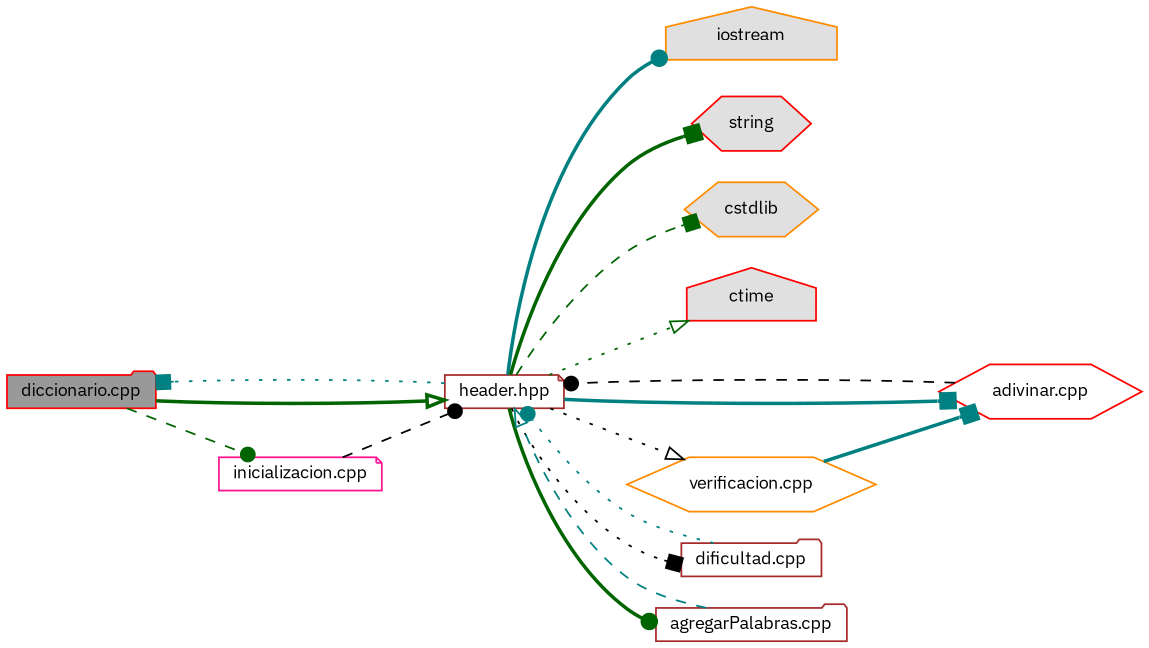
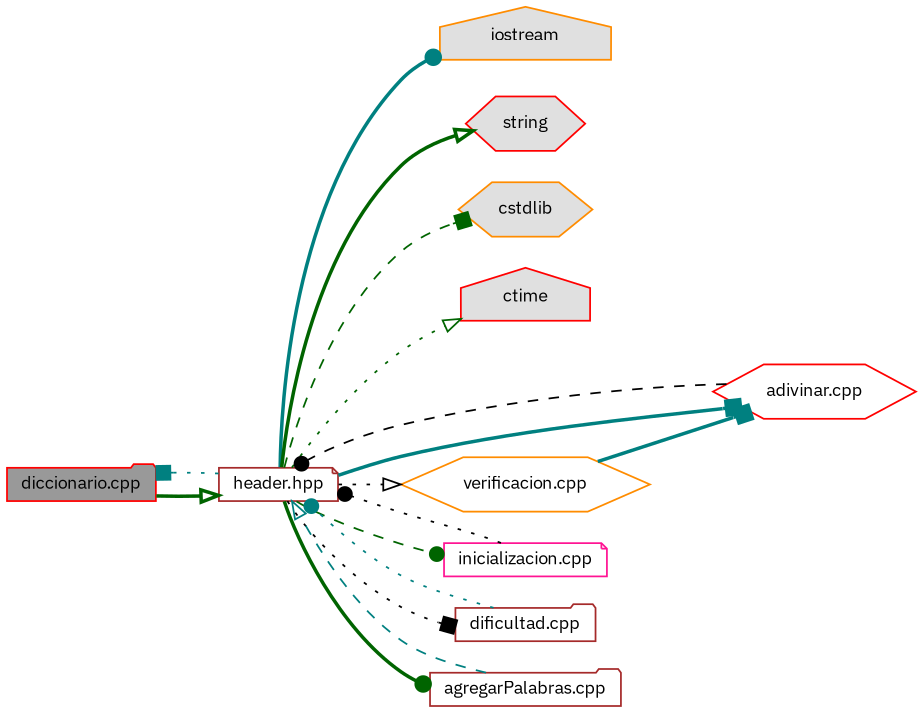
(570, 235) -> (329, 277)
(184, 430) -> (361, 531)
(395, 436) -> (426, 520)
